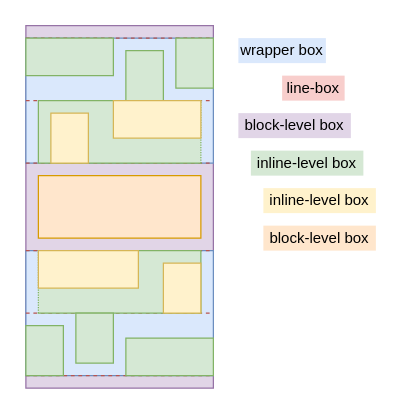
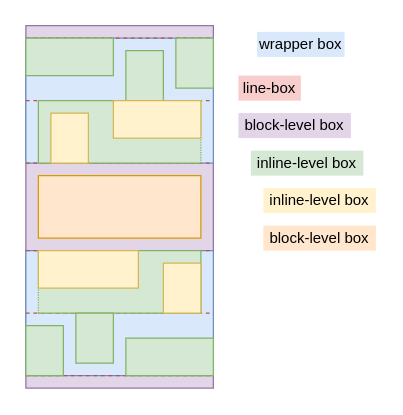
(282, 51) -> (301, 44)
(313, 88) -> (269, 88)
